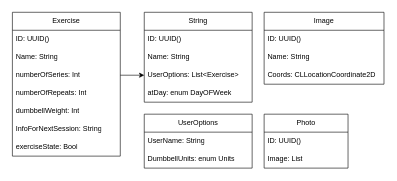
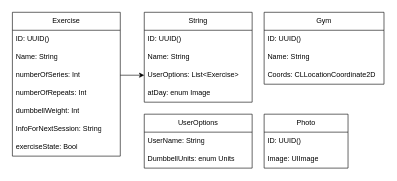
(324, 21) -> (324, 21)
(187, 93) -> (179, 93)
(287, 159) -> (294, 159)
